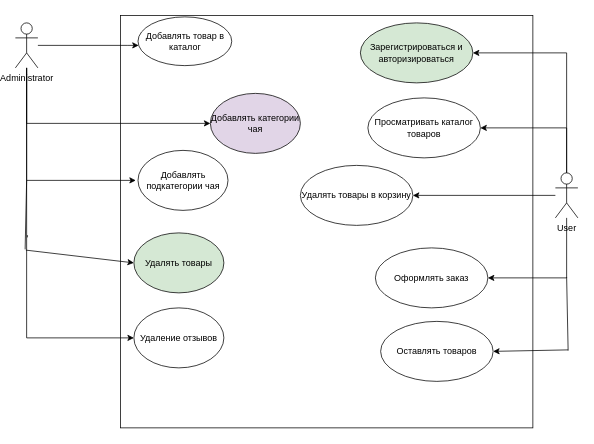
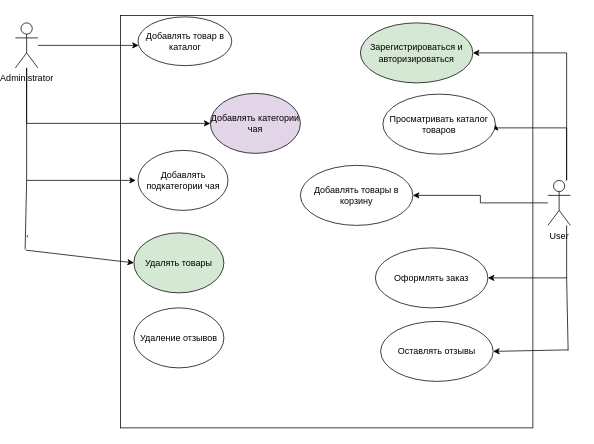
(424, 128) -> (439, 124)
(357, 195) -> (357, 195)
(567, 195) -> (559, 203)
(27, 278) -> none
(437, 351) -> (437, 351)
